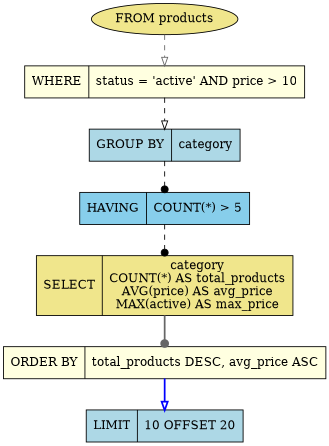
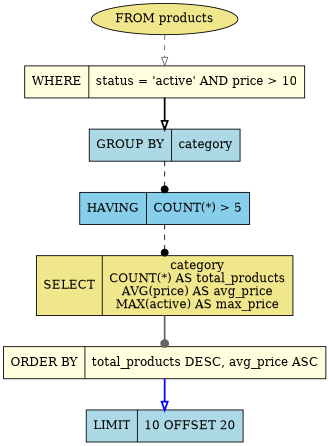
(165, 109) -> (165, 109)
